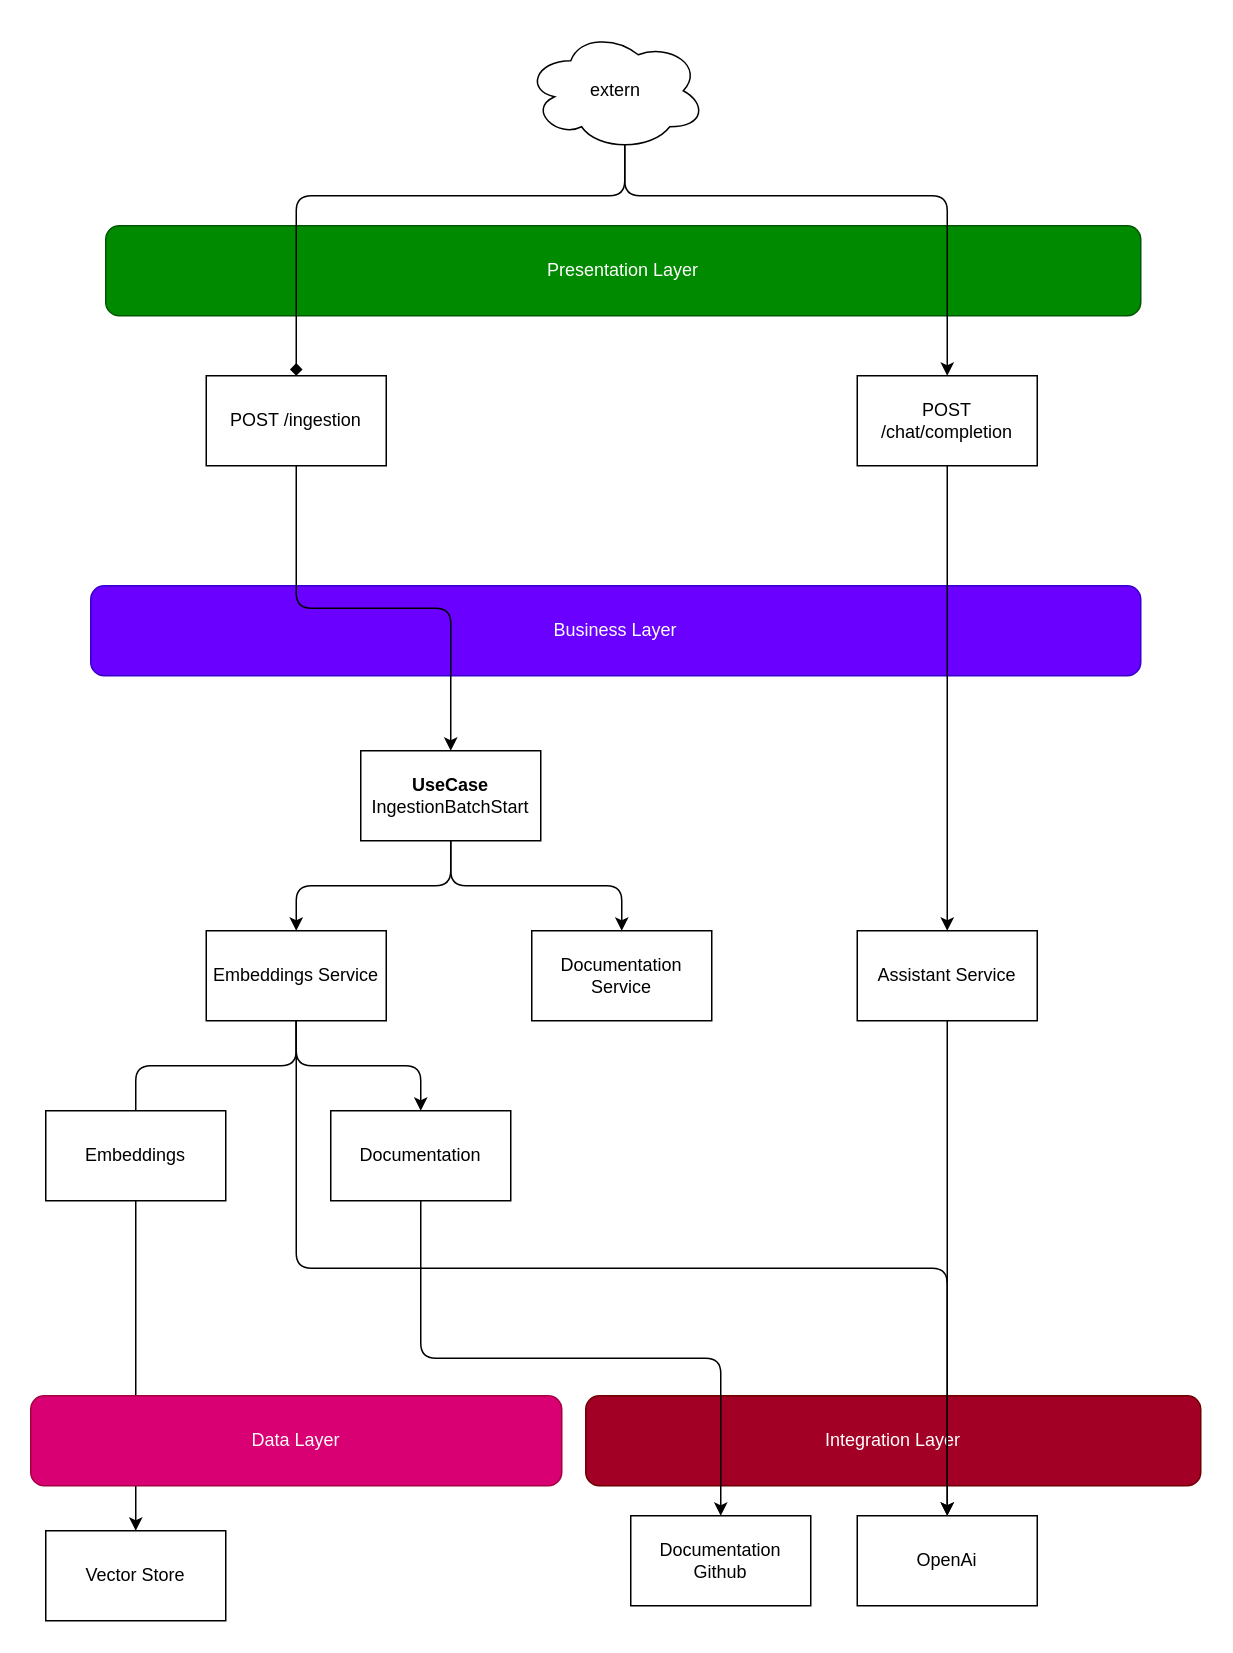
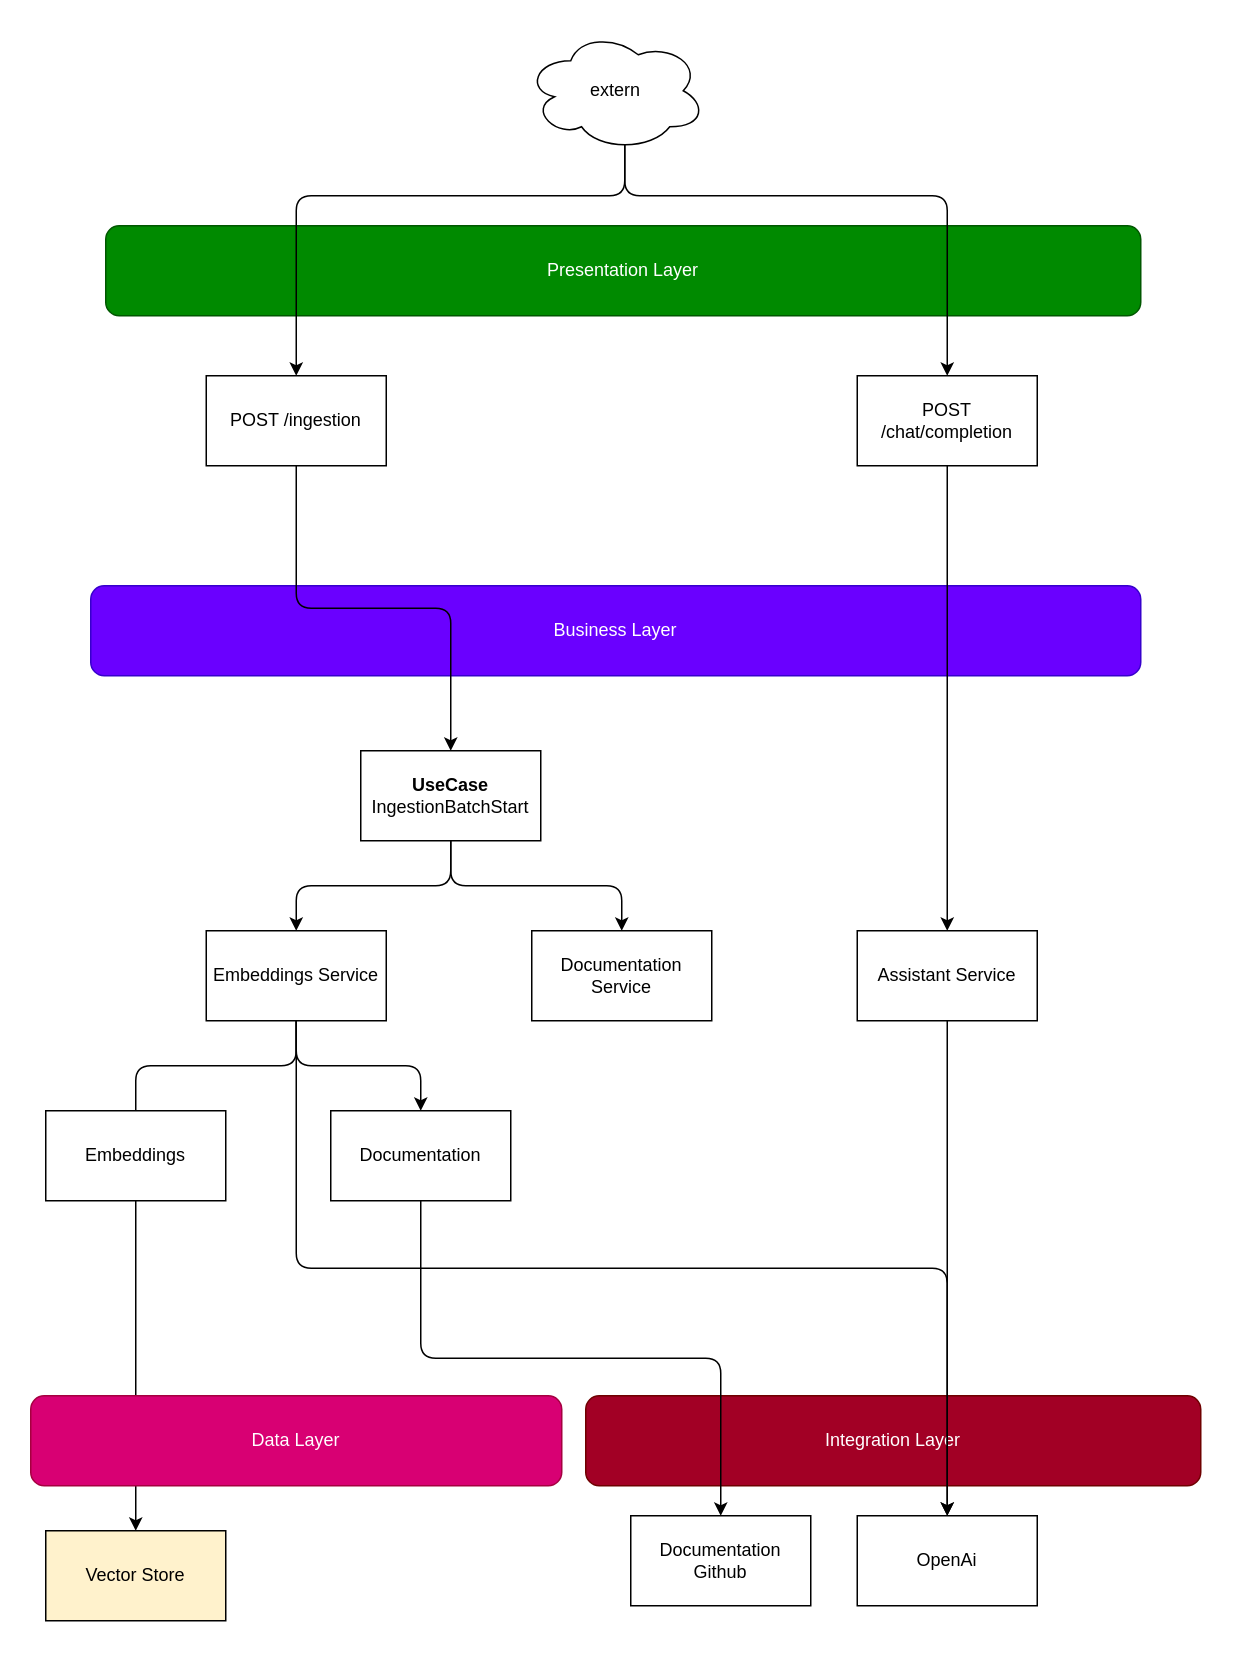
(296, 363) -> (296, 364)
(136, 1576) -> (136, 1576)
